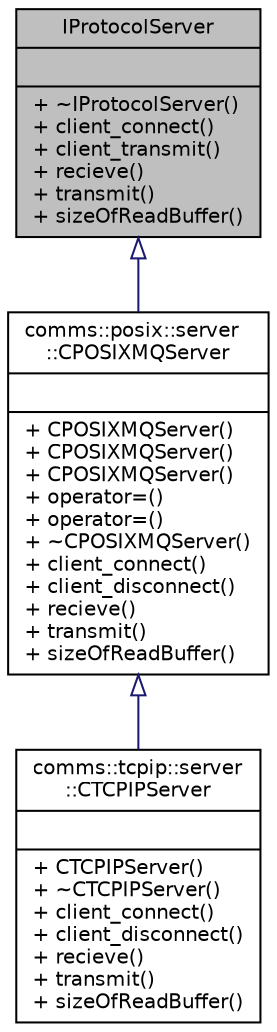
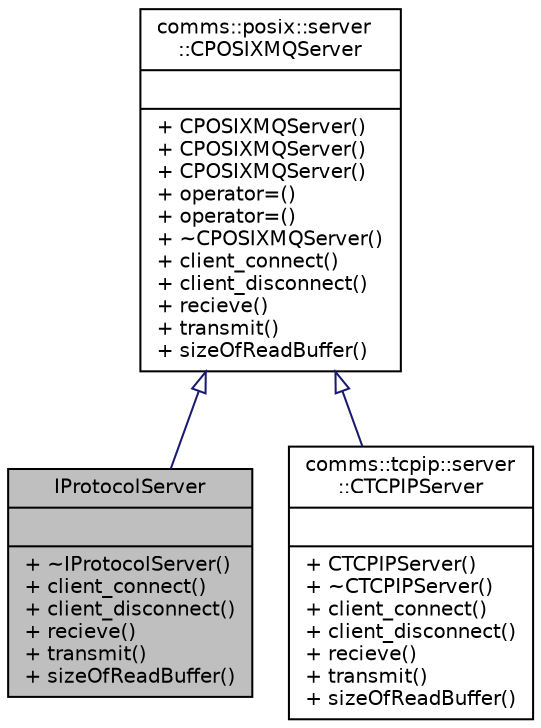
(127, 150) -> (130, 609)
(138, 286) -> (185, 430)
